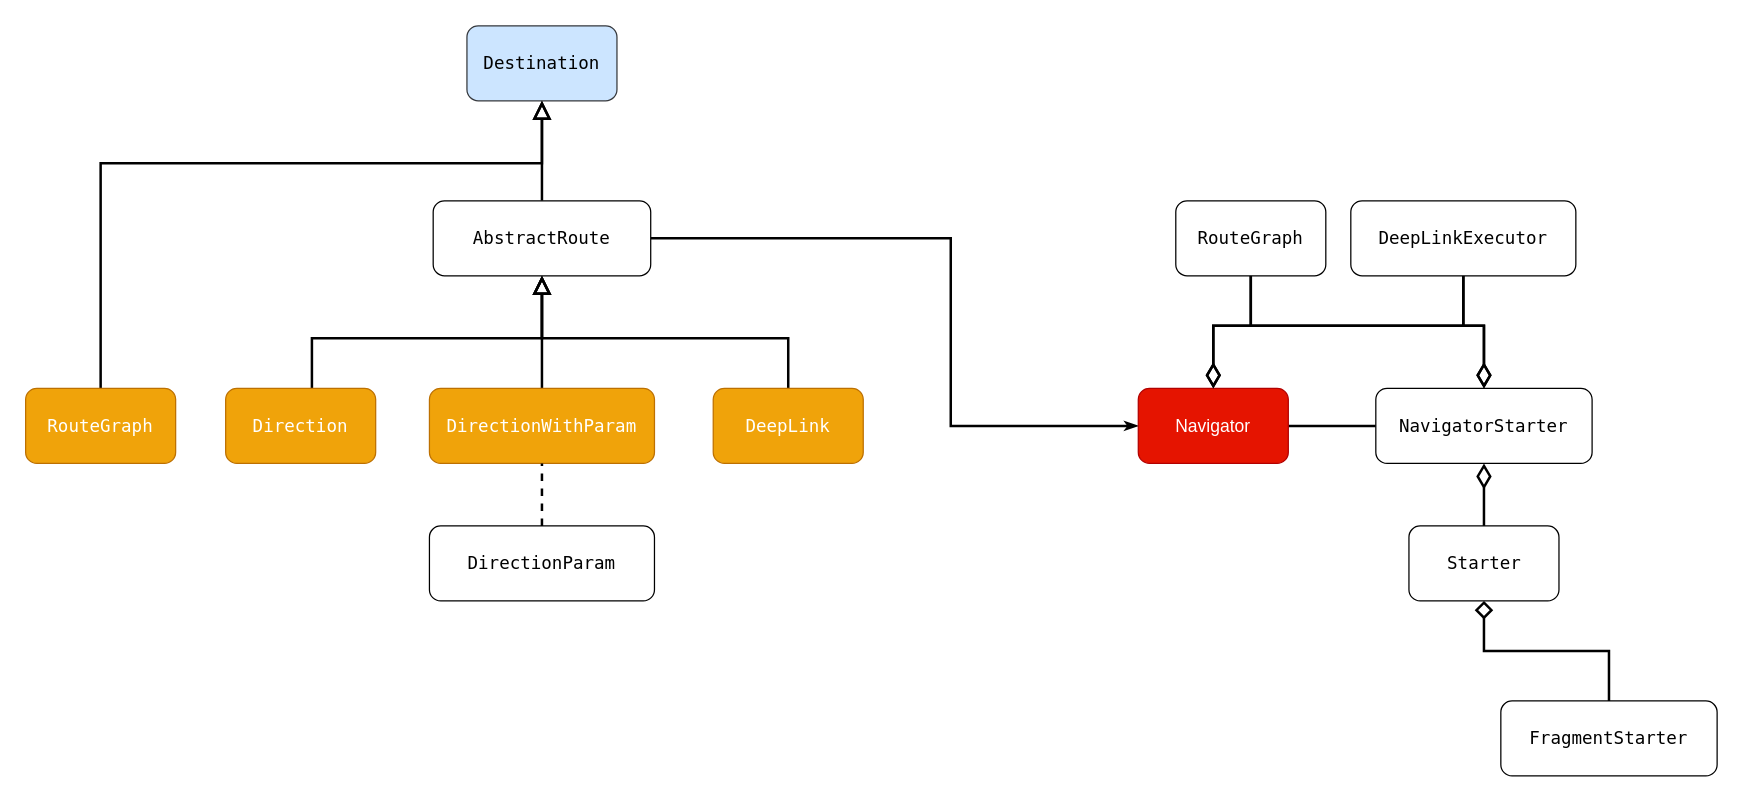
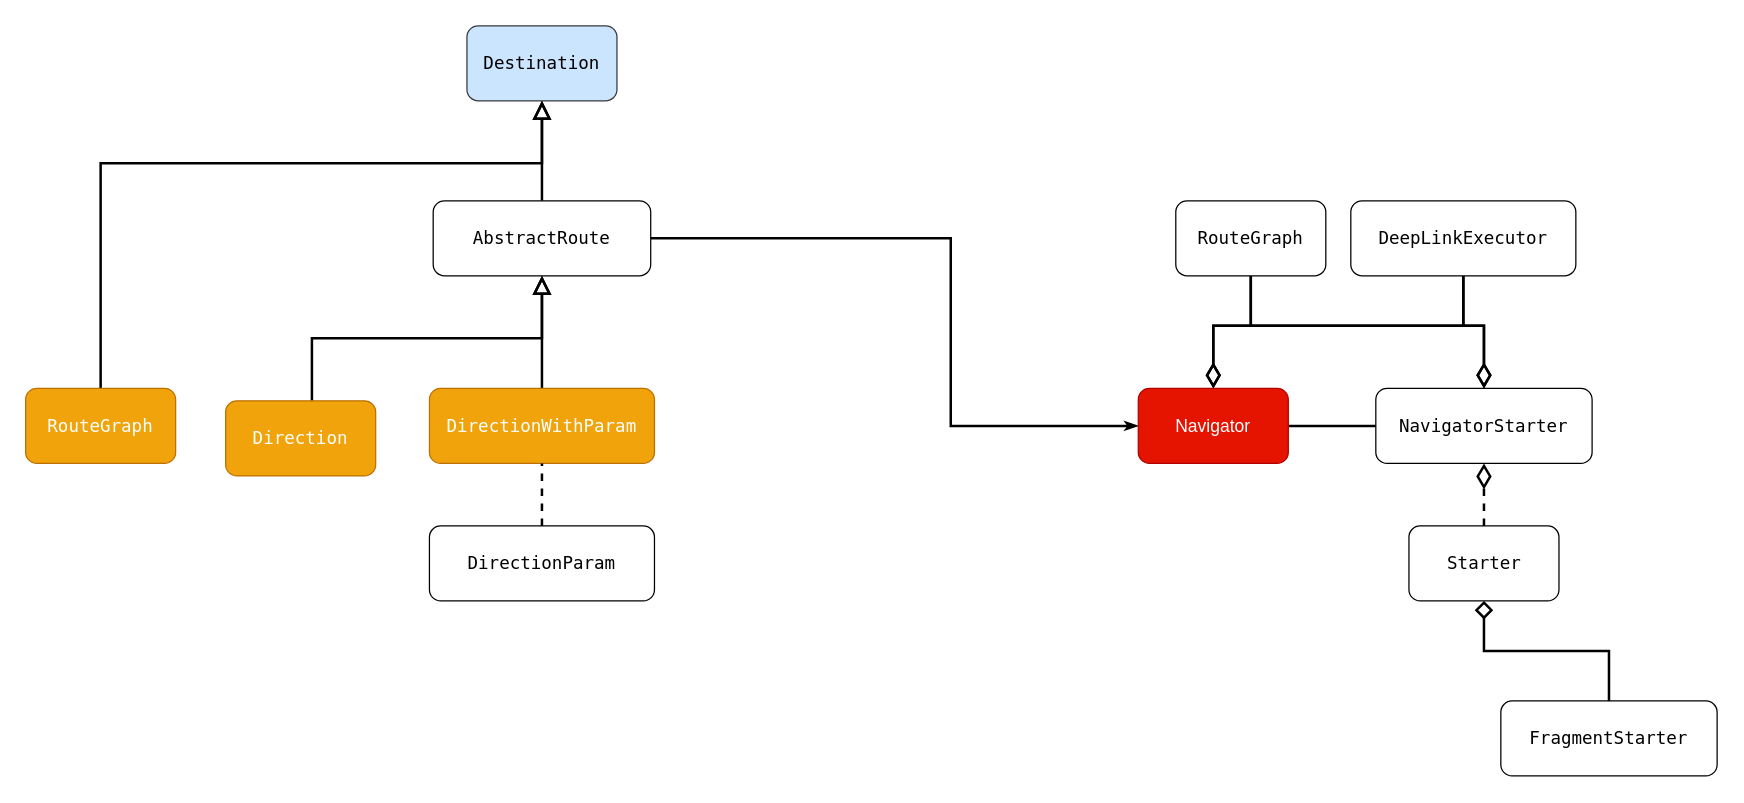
(691, 338) -> none
(301, 426) -> (301, 438)
(788, 426) -> none
(1484, 509) -> (1484, 509)
